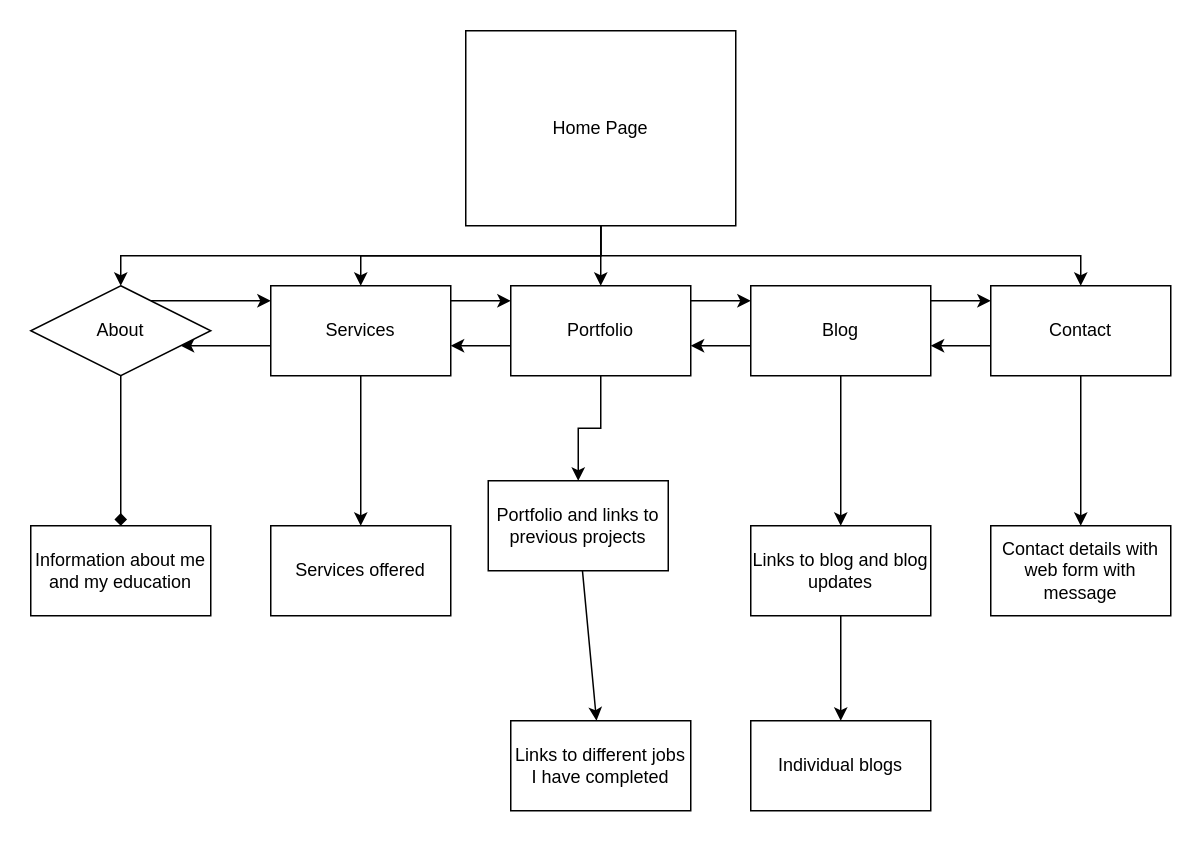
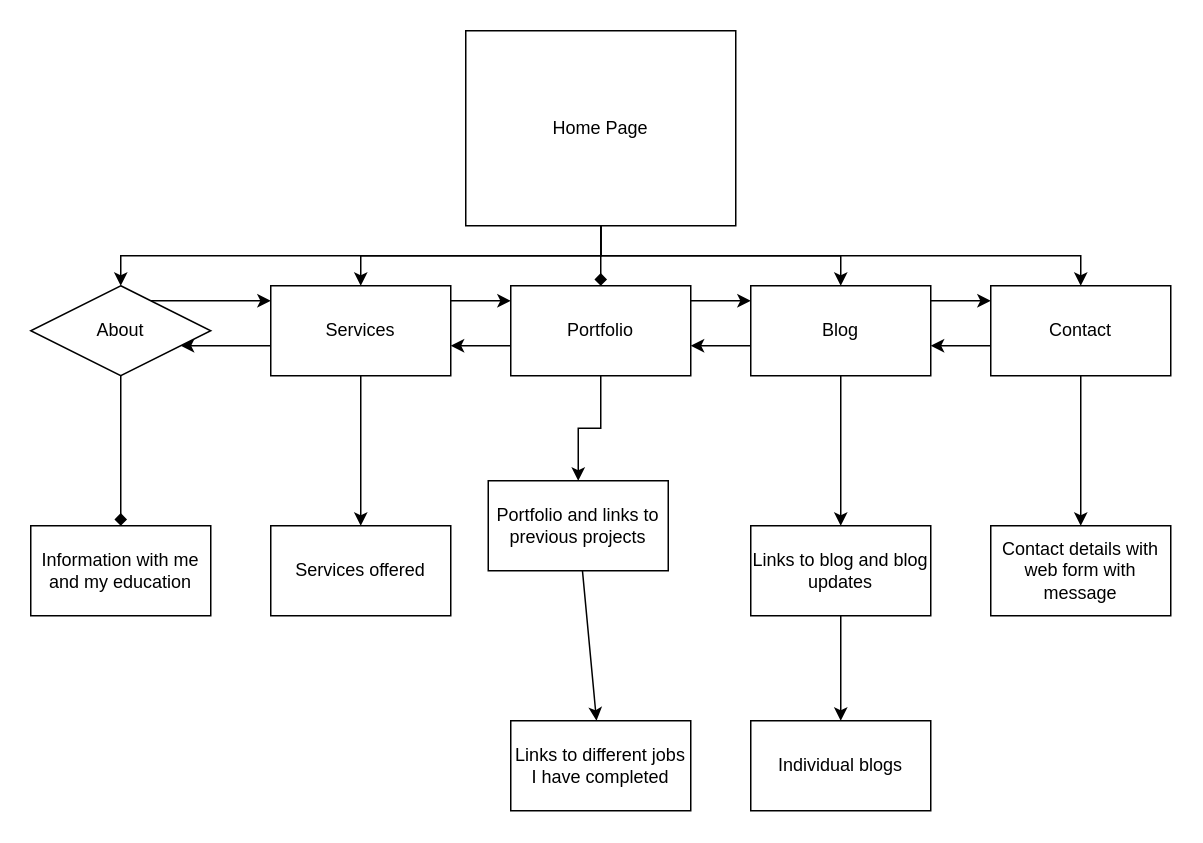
none -> (841, 267)
(601, 274) -> (601, 273)
(121, 571) -> (121, 571)
